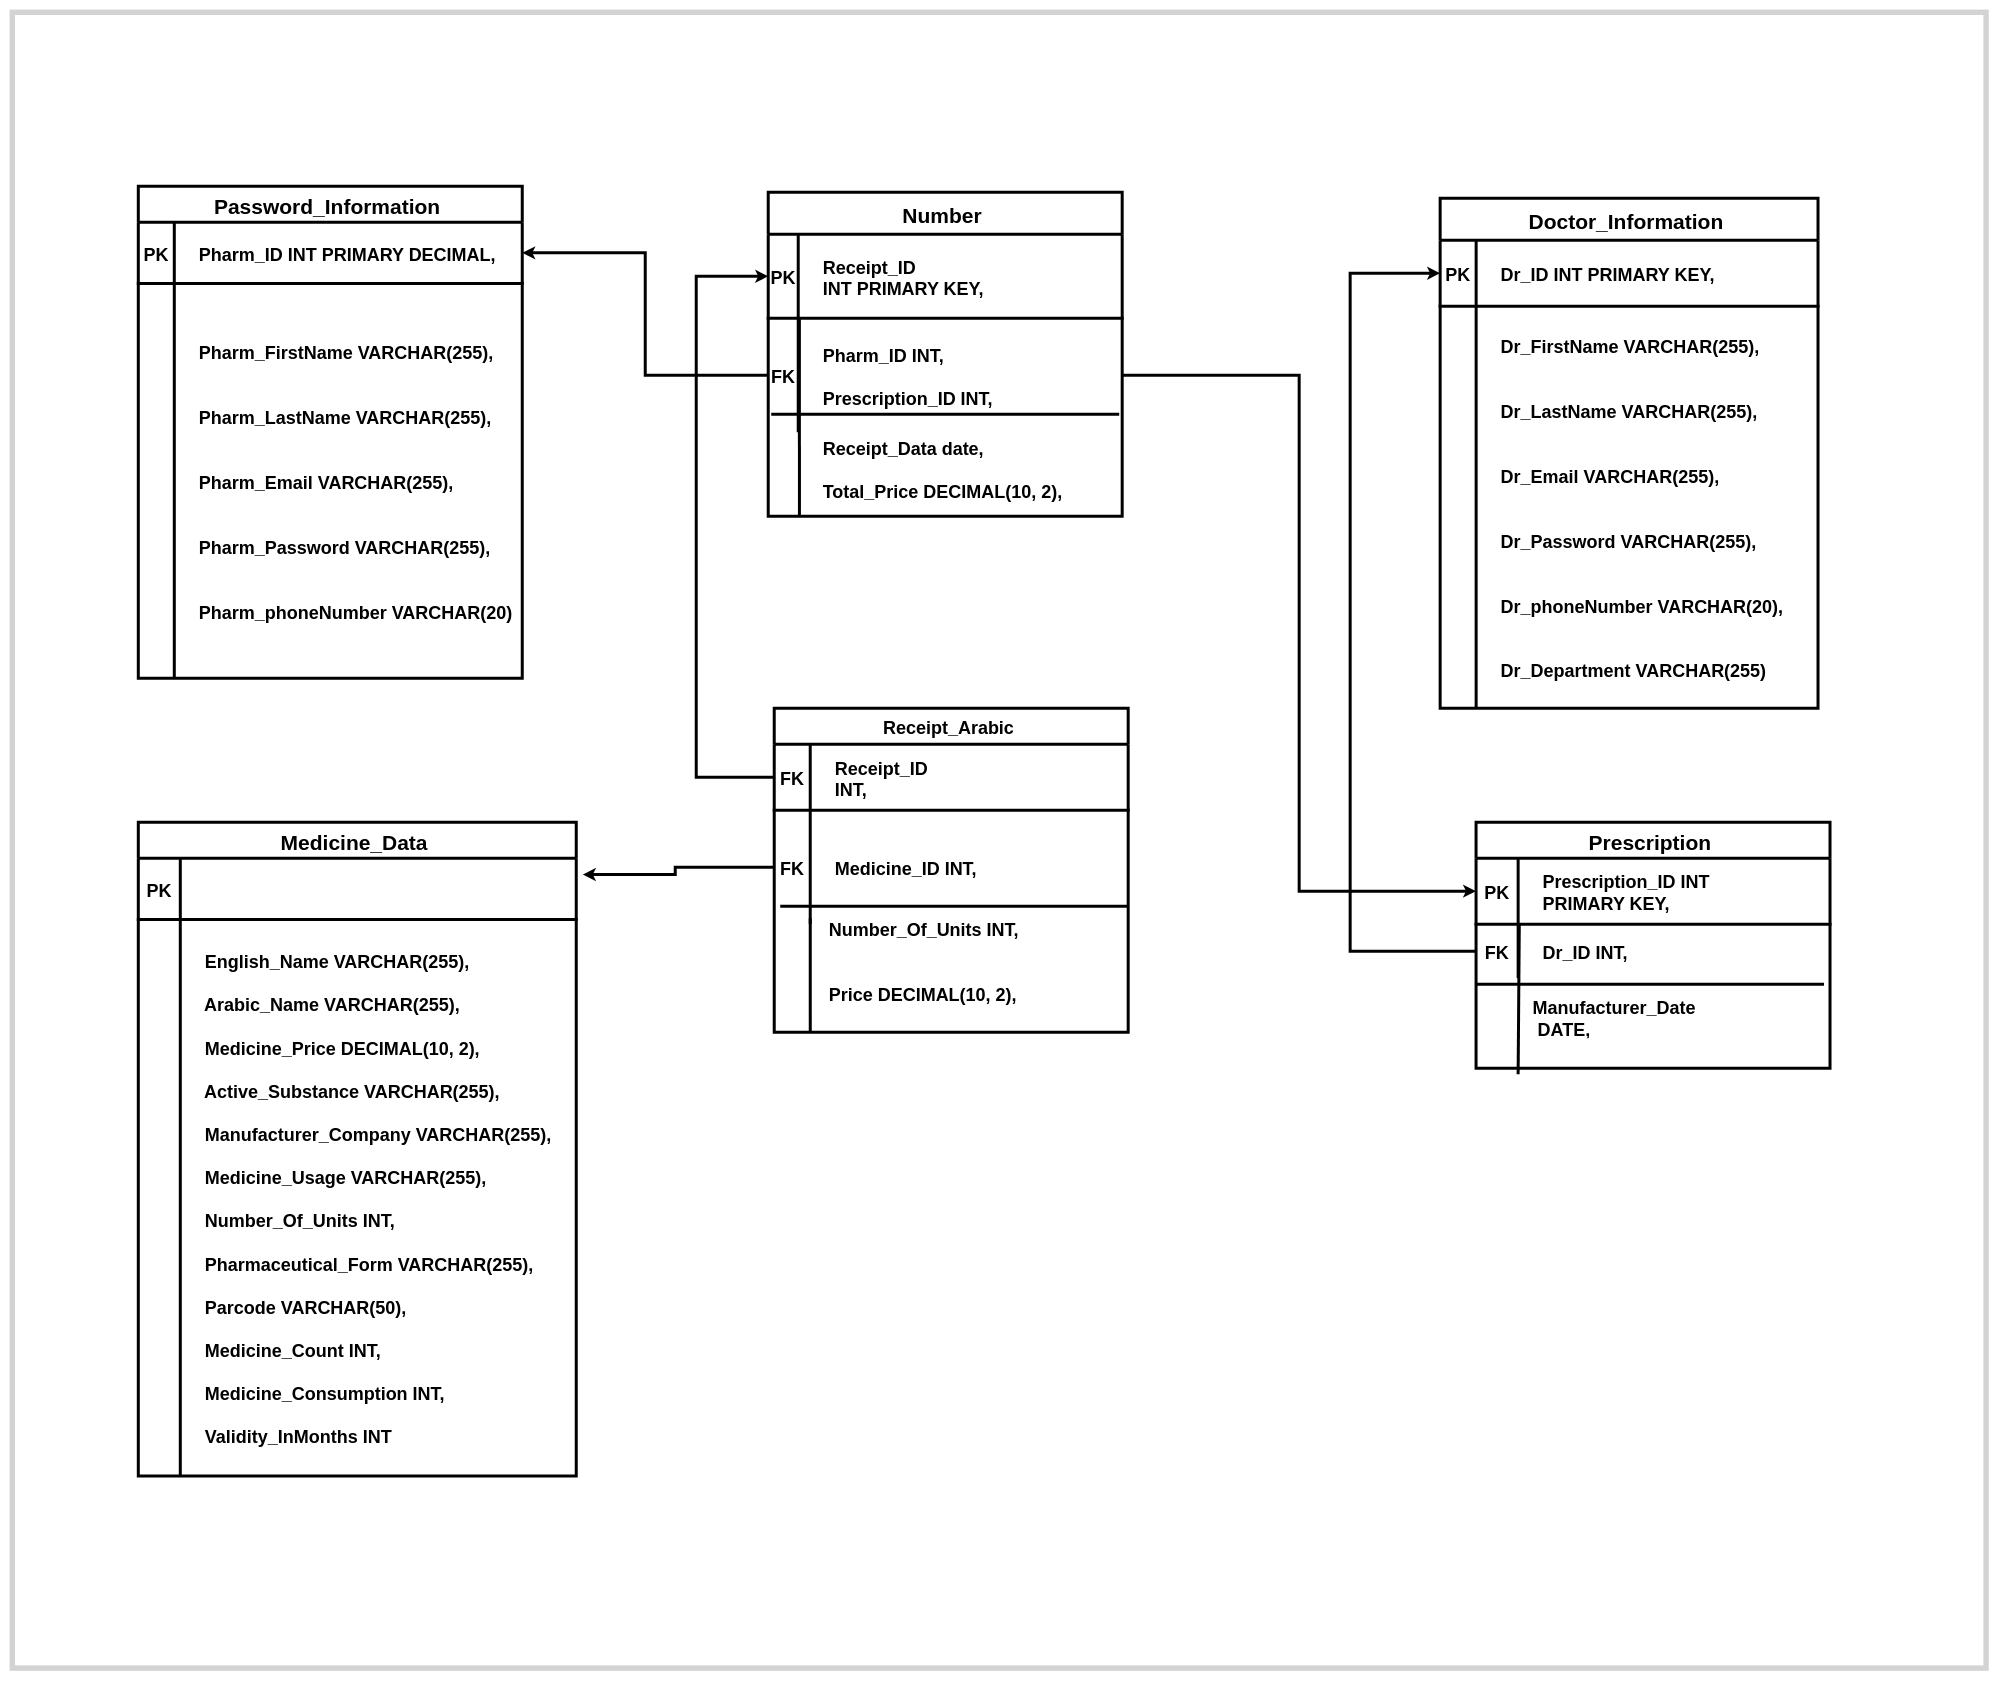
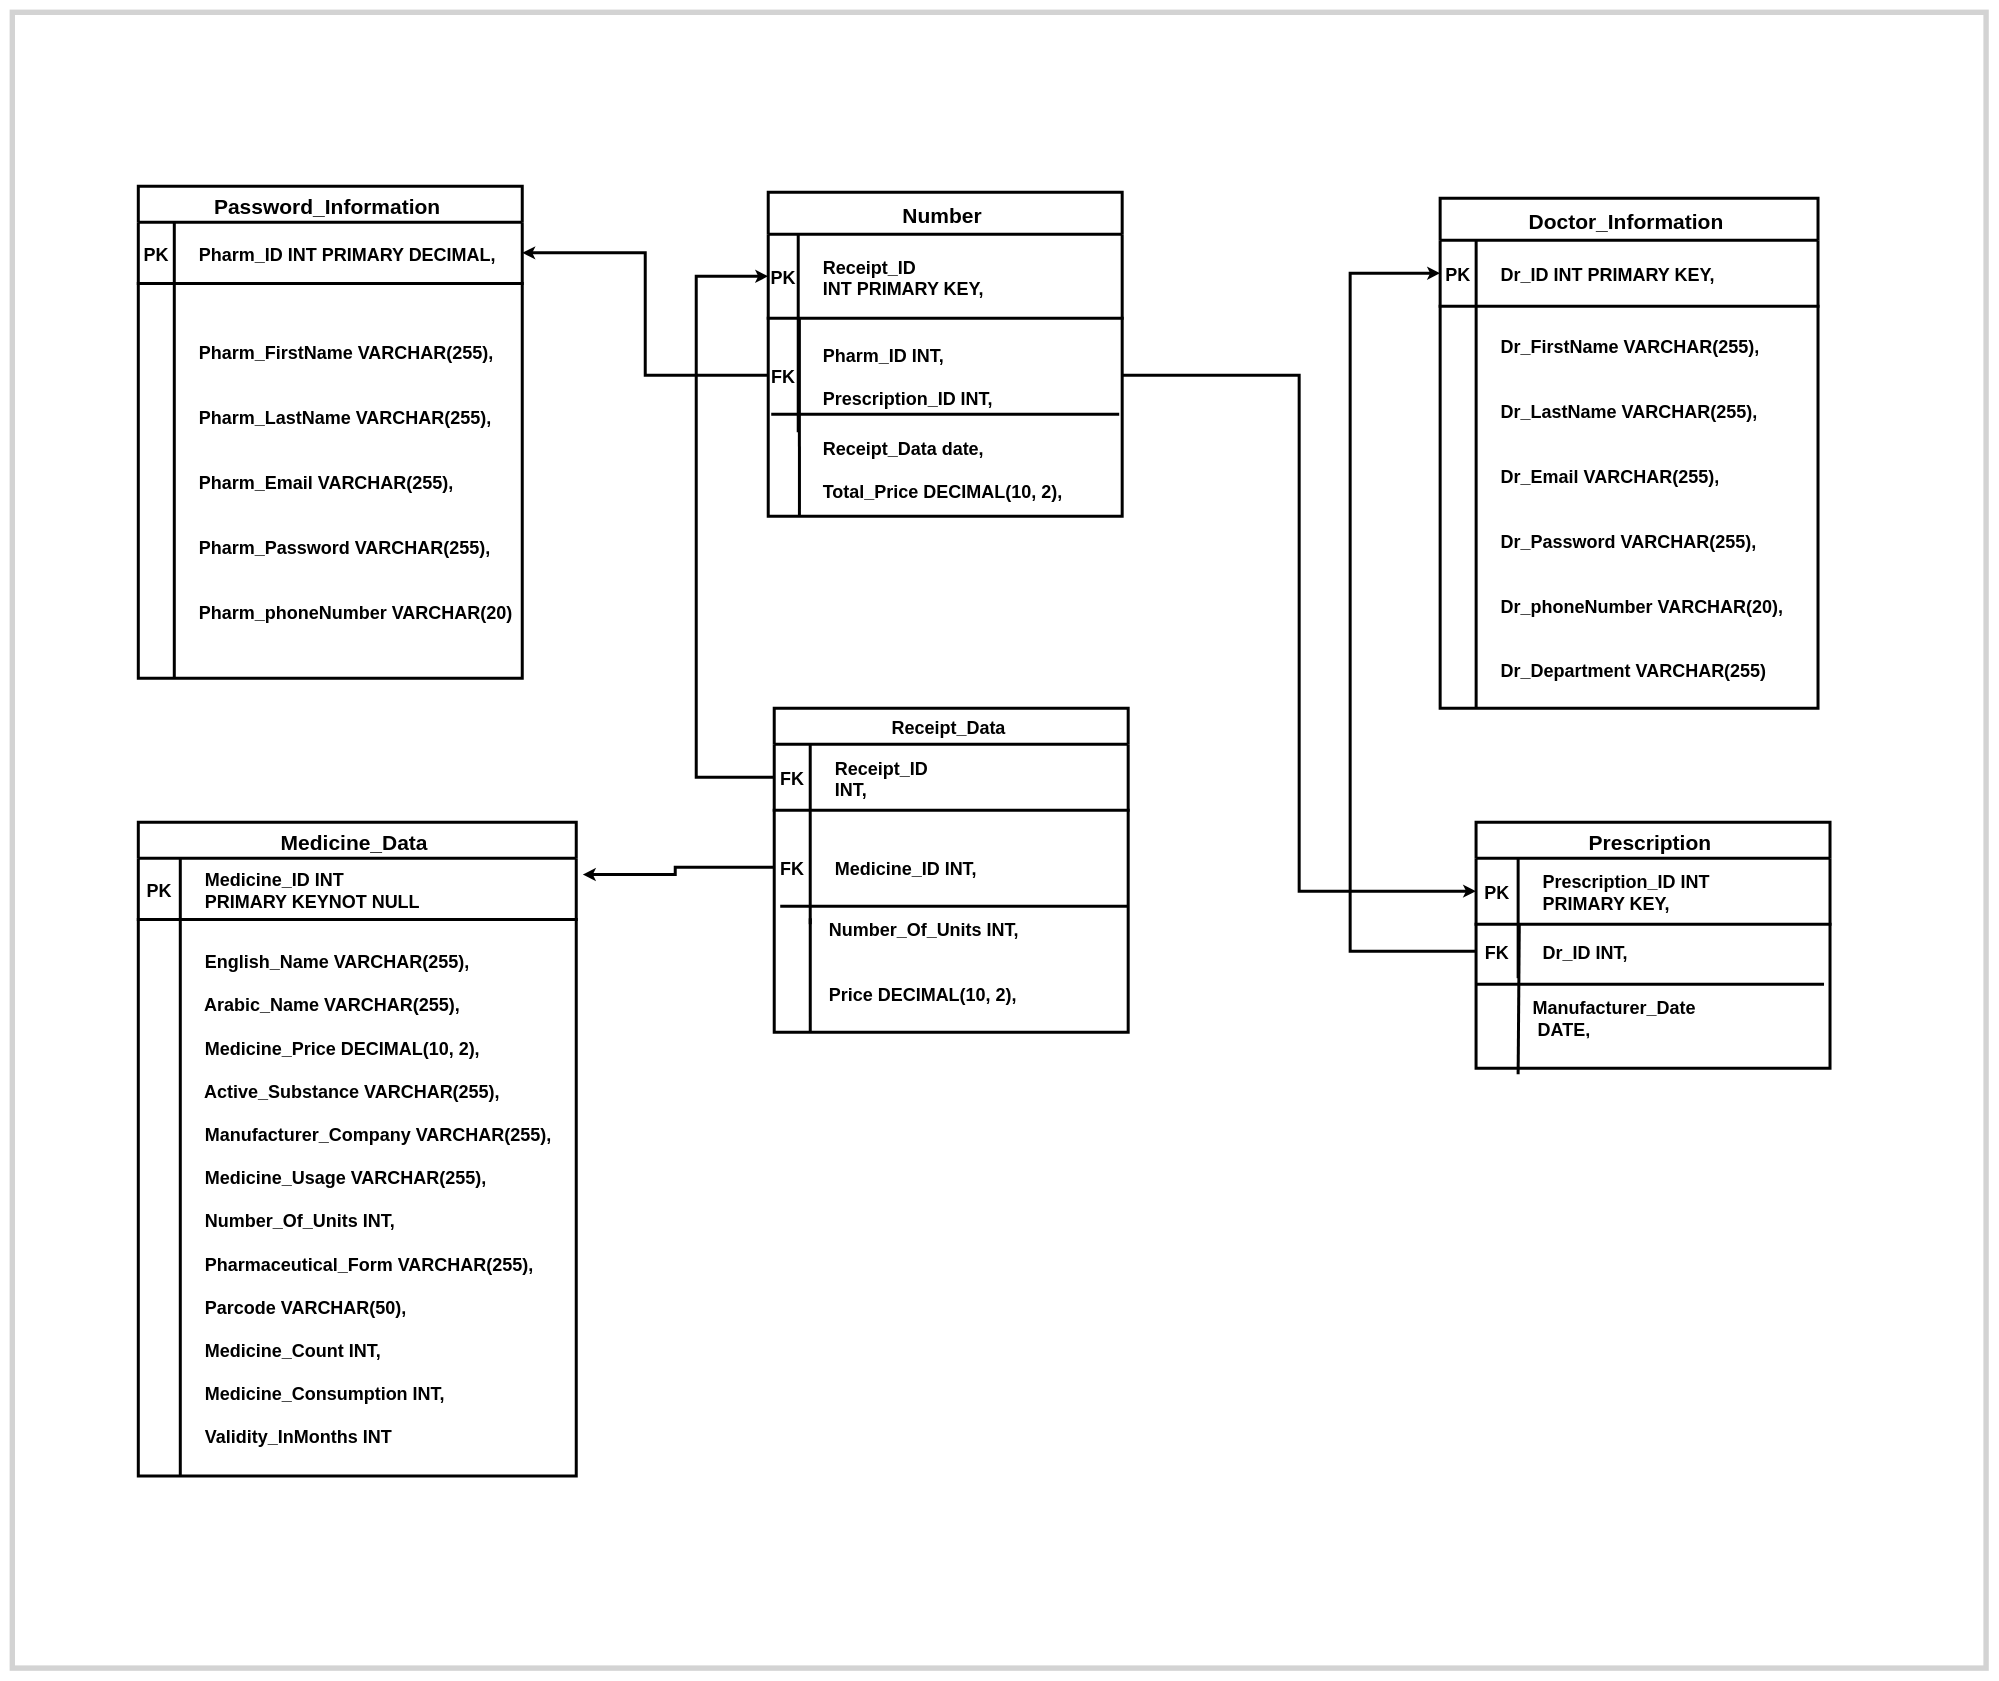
(951, 728) -> (951, 728)
none -> (378, 889)
